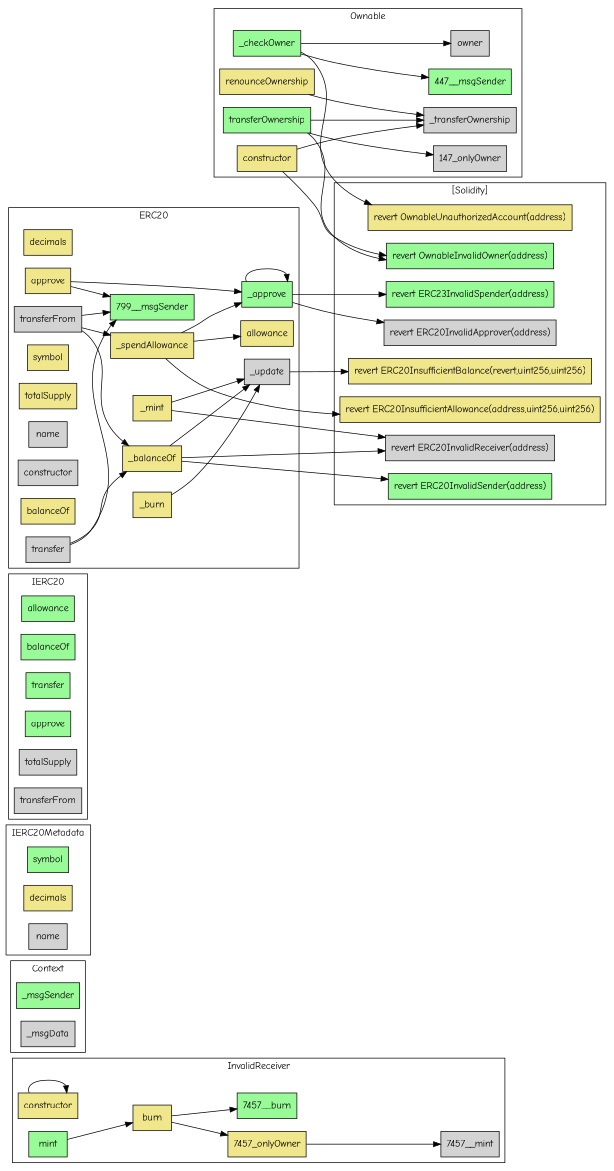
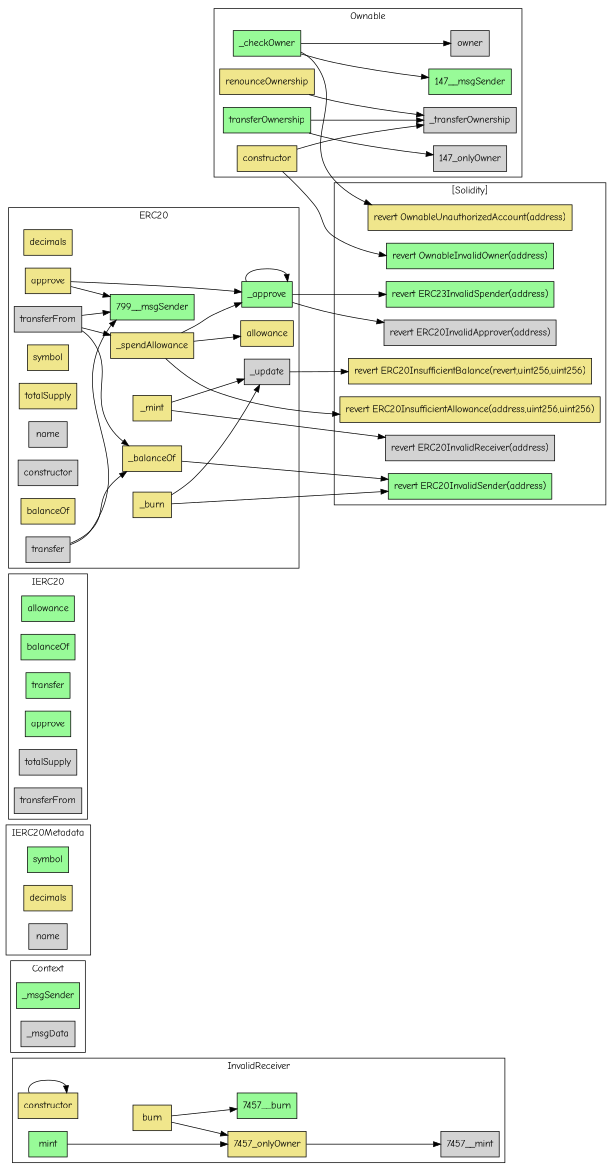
(470, 82) -> (470, 82)
(321, 205) -> none
(203, 420) -> none
(280, 454) -> none
none -> (276, 498)
(97, 1132) -> (144, 1144)
